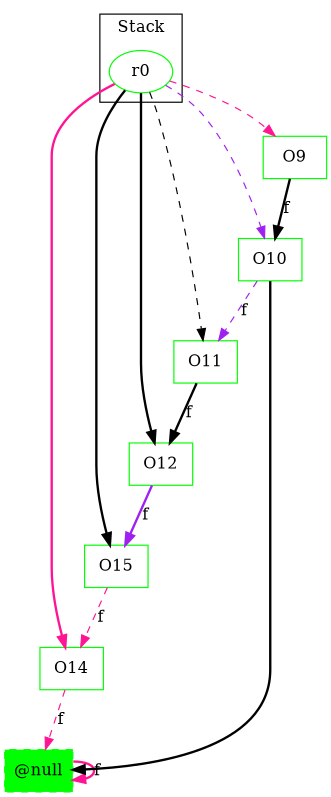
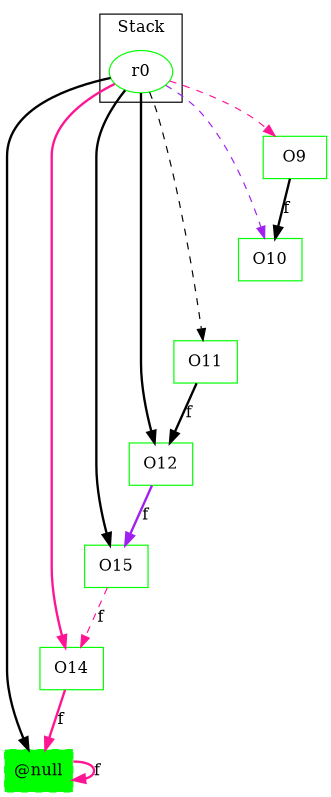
(241, 306) -> none
(270, 591) -> (7, 379)
(57, 714) -> (57, 714)
